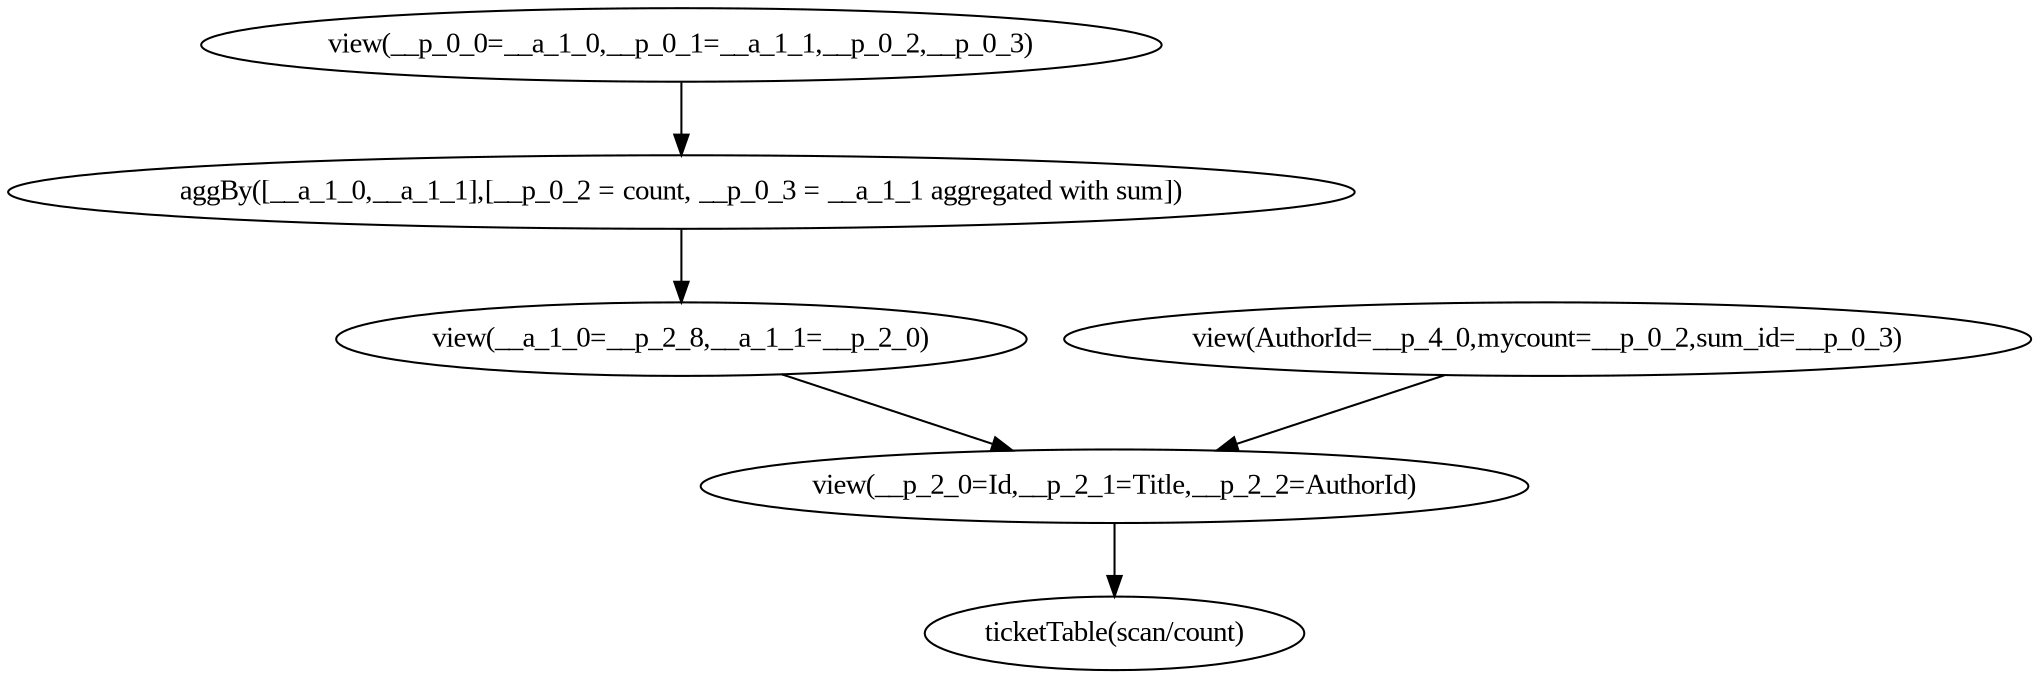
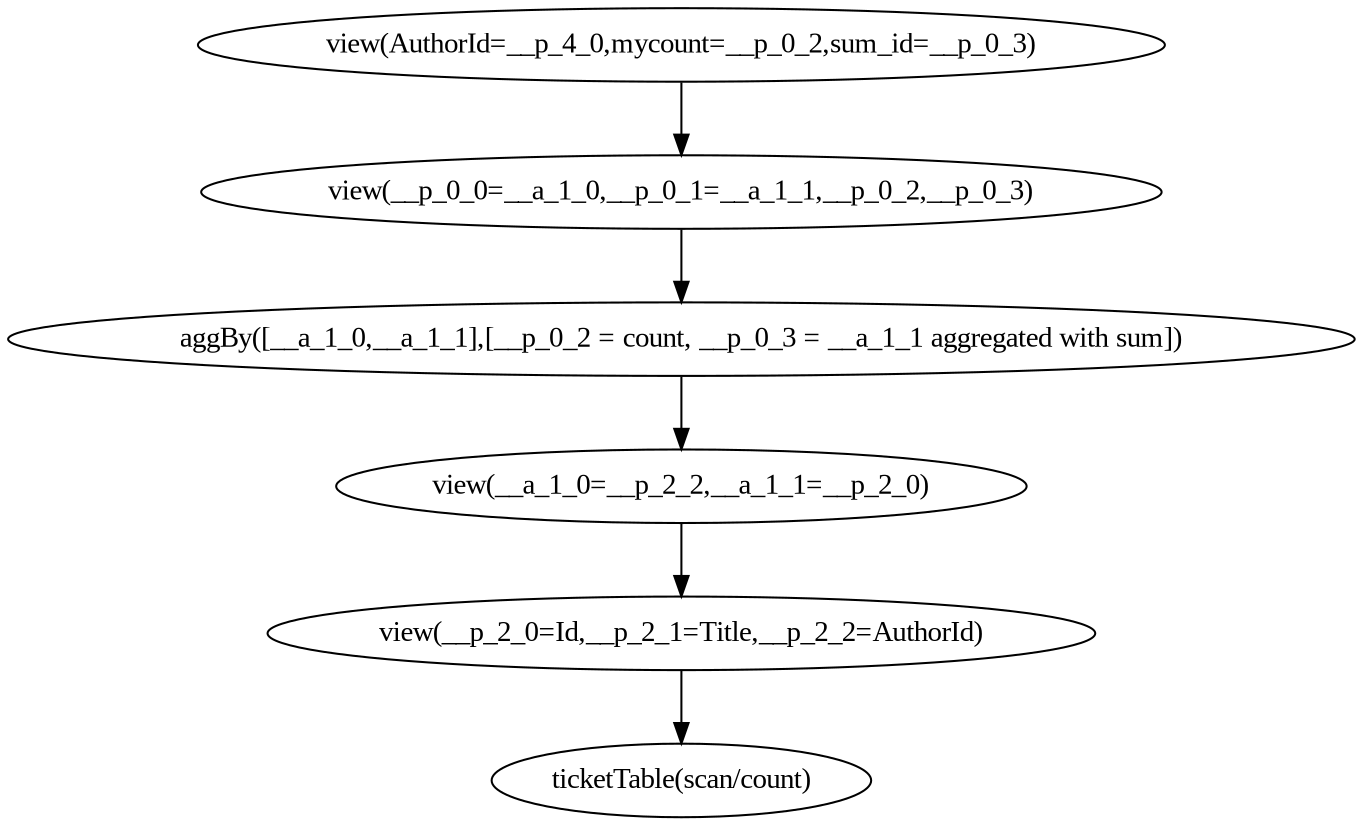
(681, 339) -> (681, 486)
(1341, 410) -> (681, 108)
